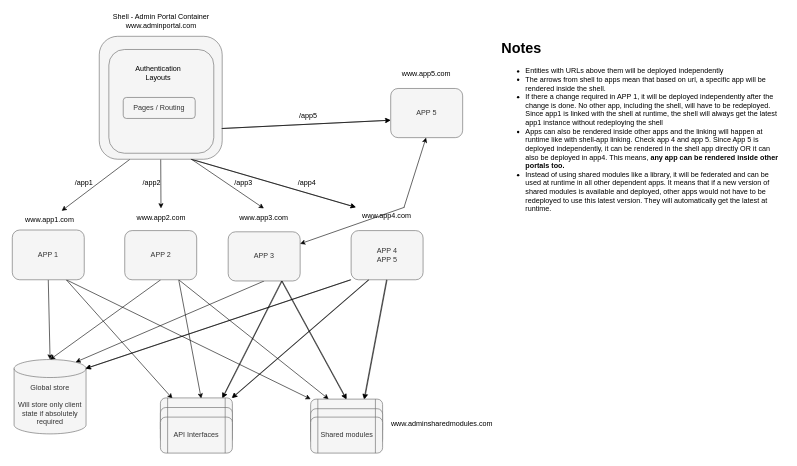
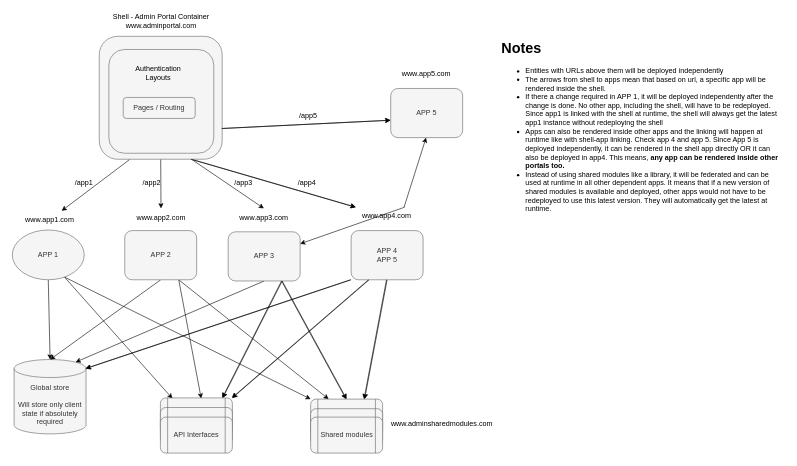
(48, 255) -> (48, 255)
